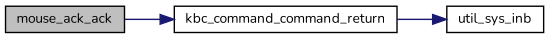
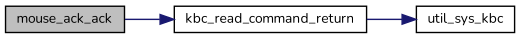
(286, 19) -> (270, 19)
(495, 19) -> (465, 19)
